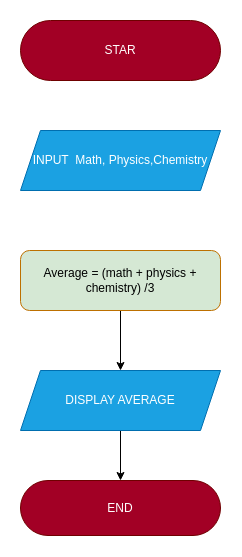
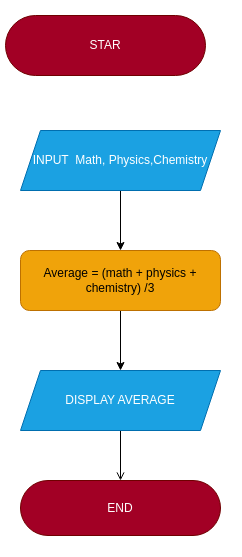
(121, 51) -> (106, 46)
none -> (121, 217)
(121, 281) -> (121, 281)
(121, 472) -> (121, 474)
